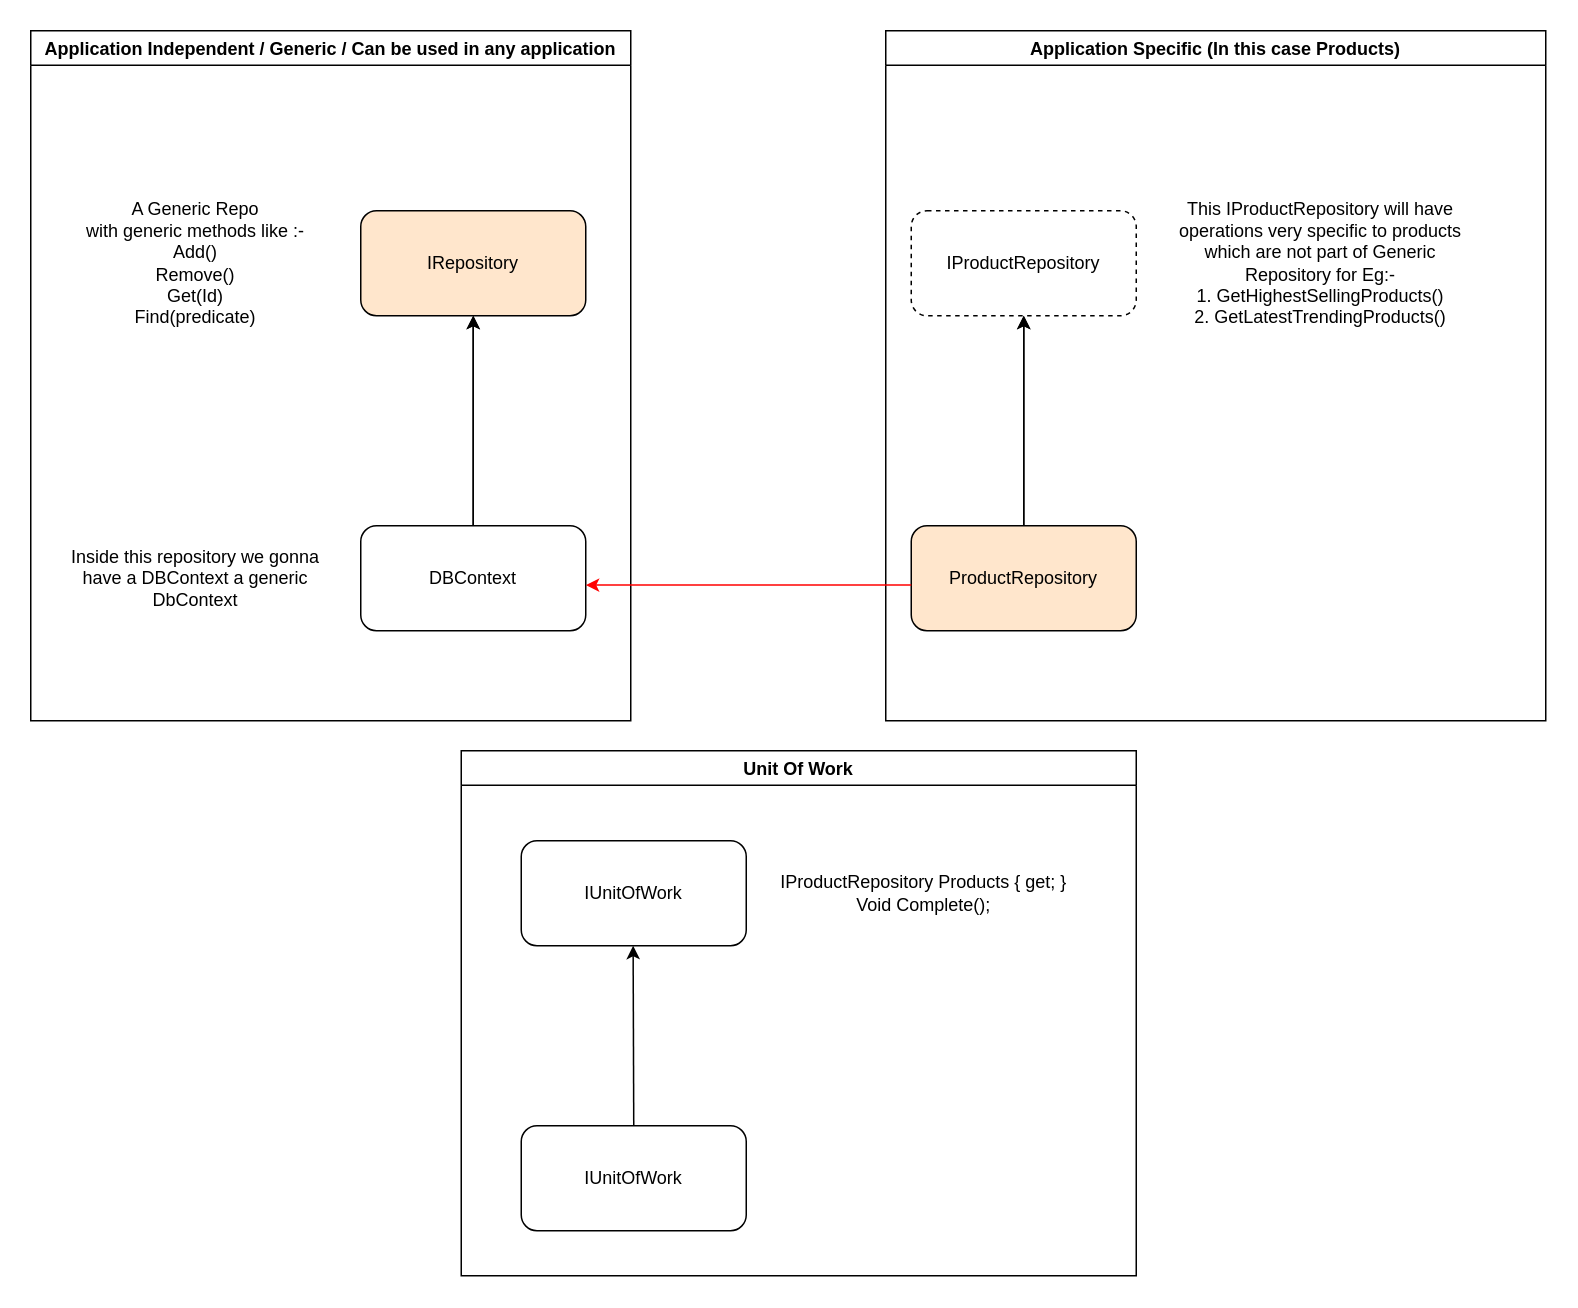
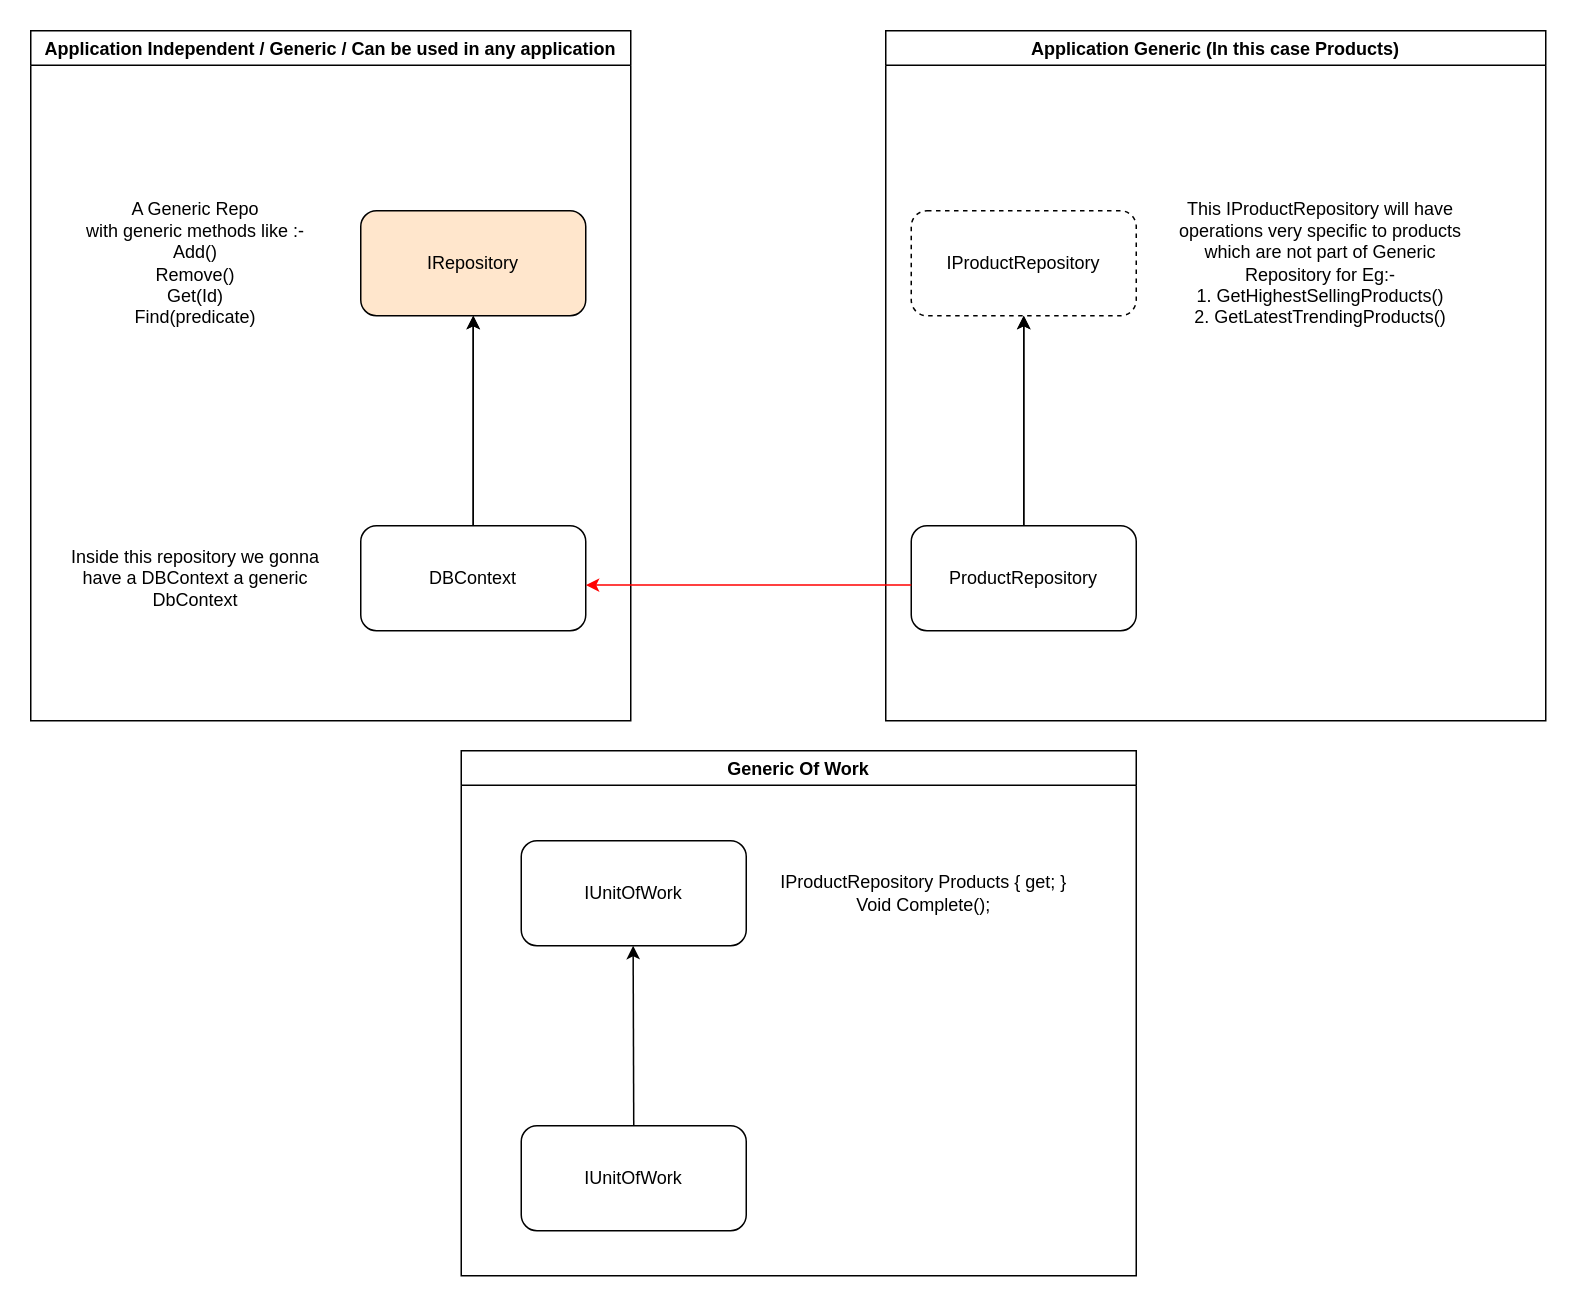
(1215, 49) -> (1215, 49)
(1024, 578) -> (1024, 578)
(798, 769) -> (798, 769)
